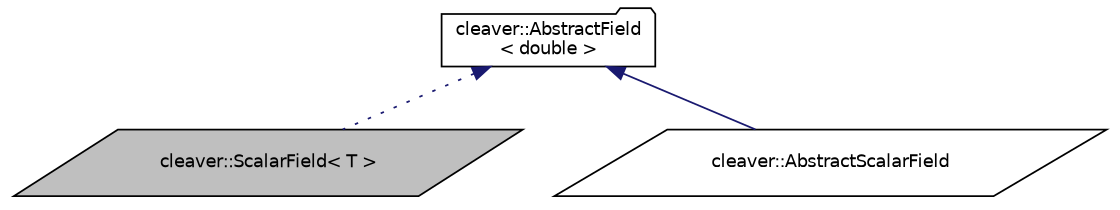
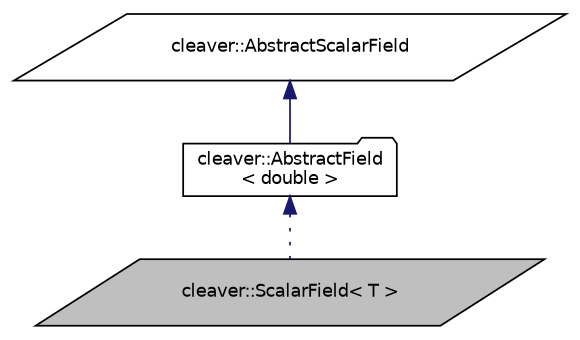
(689, 102) -> (290, 121)
